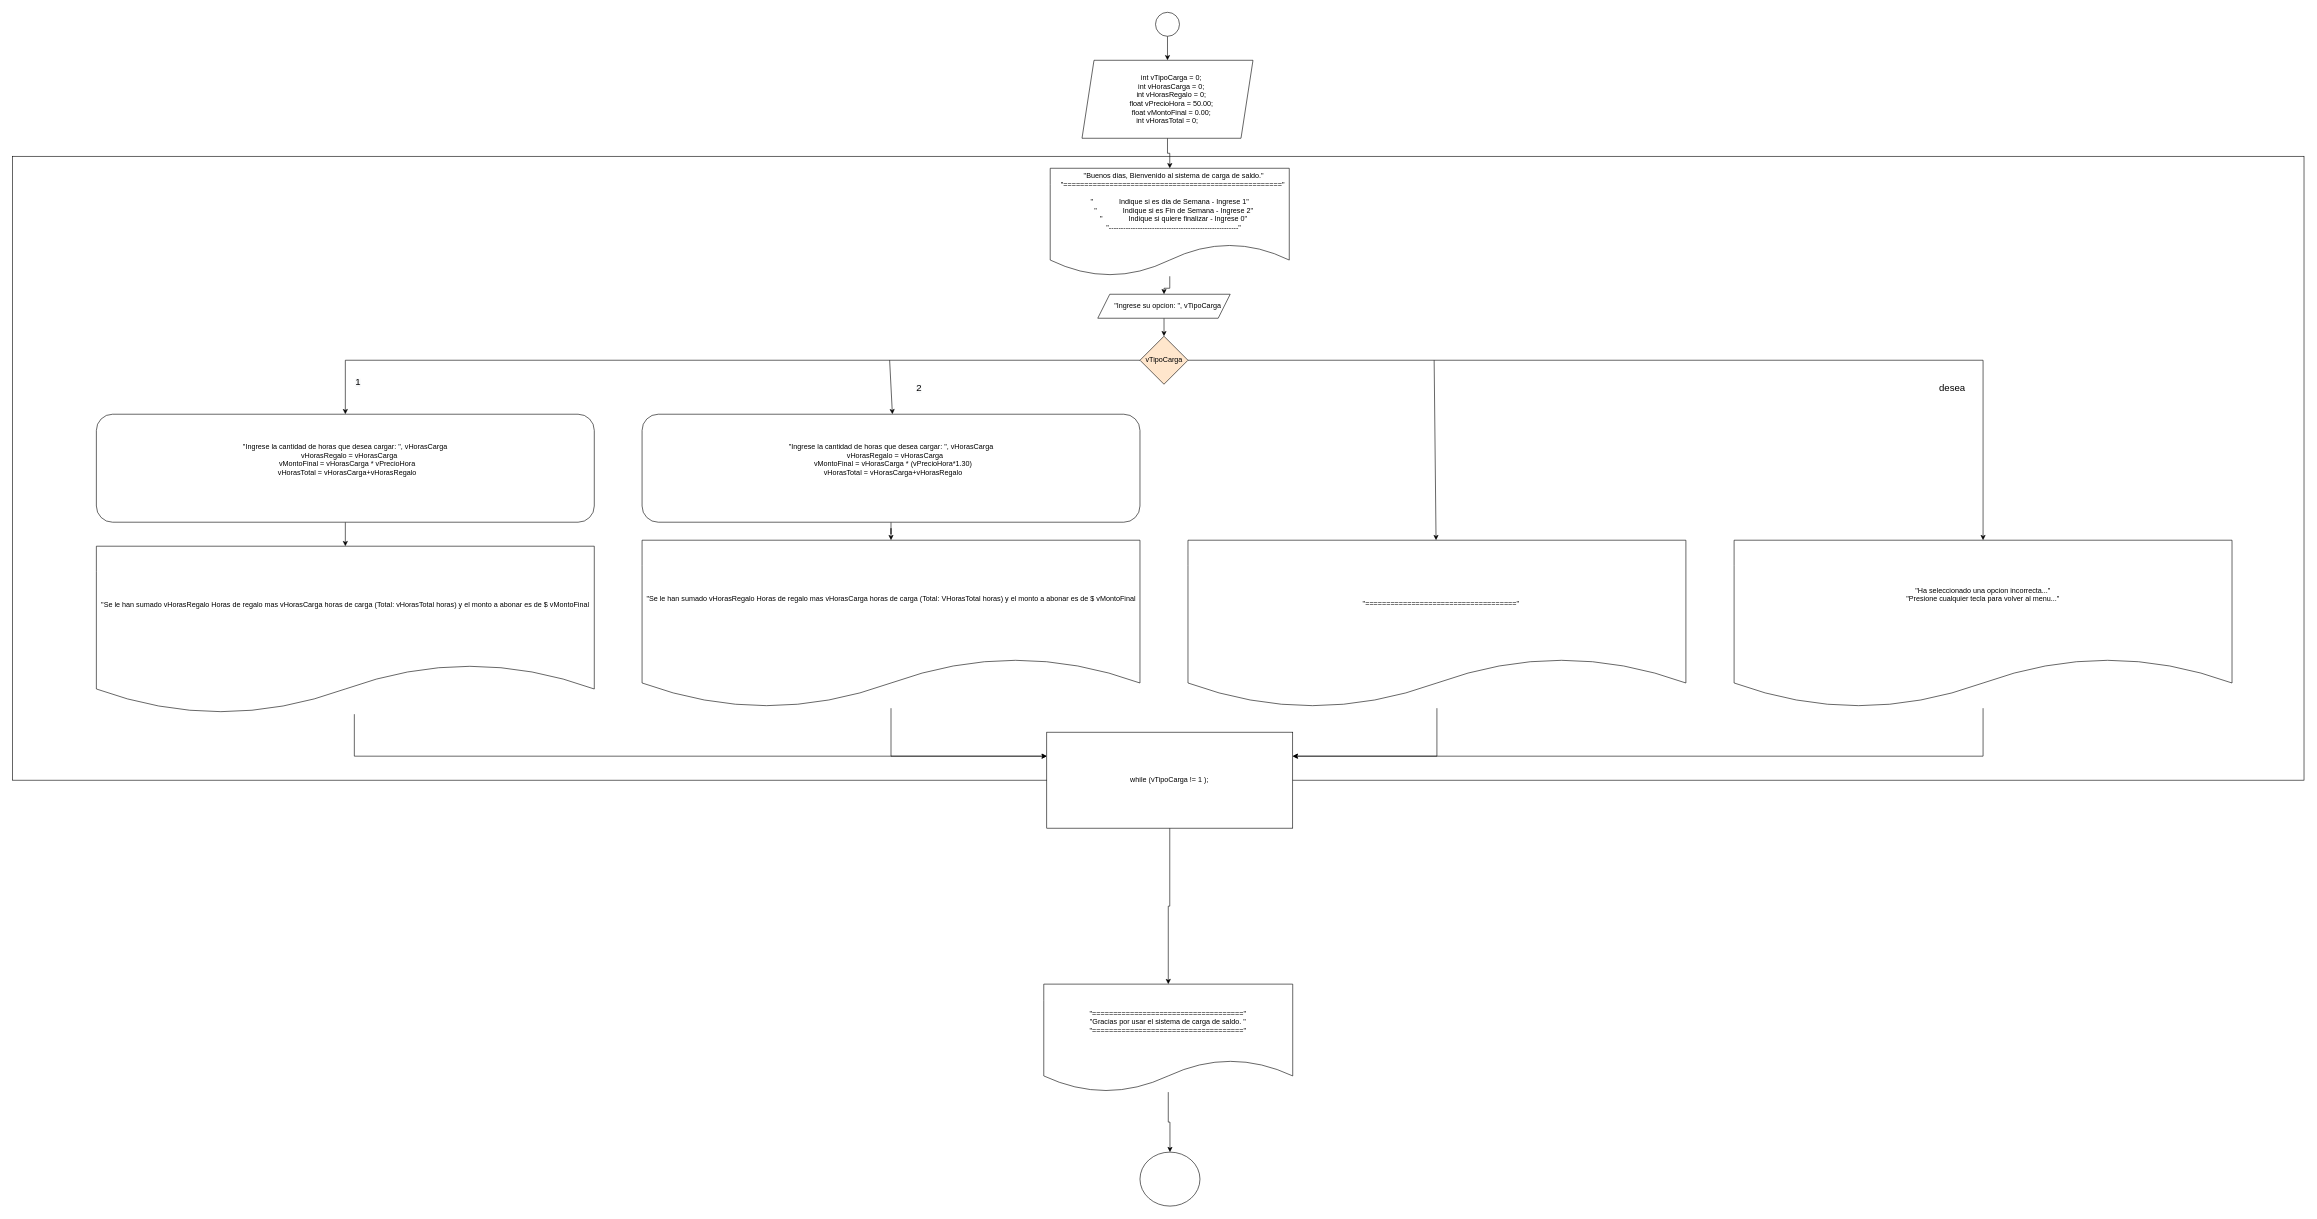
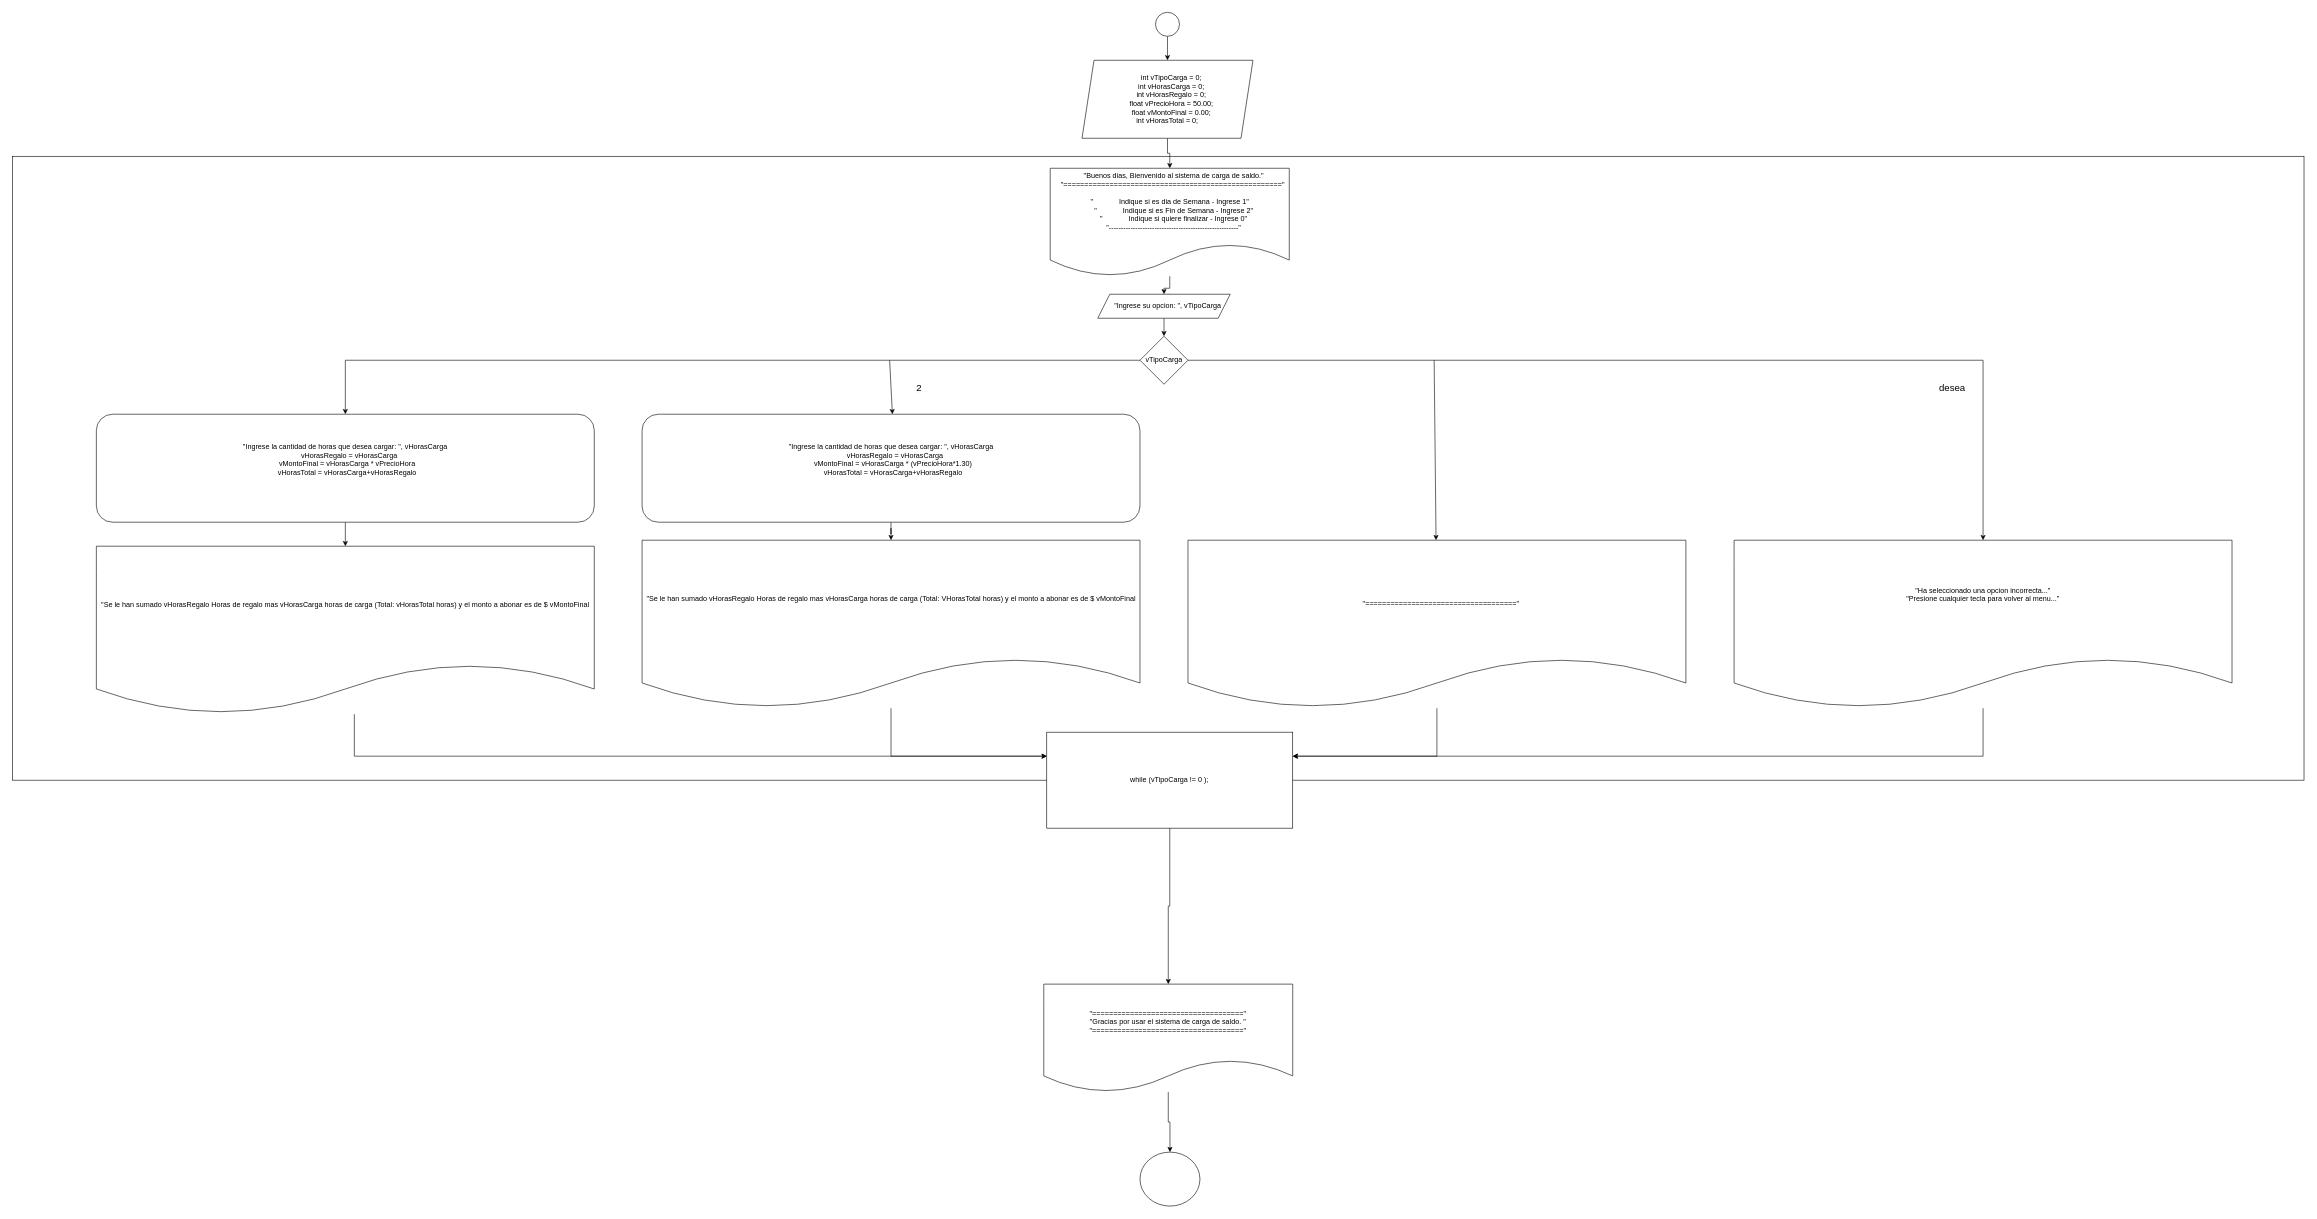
(1164, 360) -> (1164, 360)
(360, 381) -> none
(1170, 780) -> (1170, 780)
